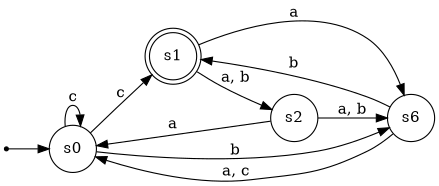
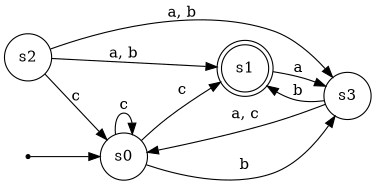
(229, 90) -> (129, 62)
(411, 118) -> (348, 96)
(173, 124) -> (76, 96)
